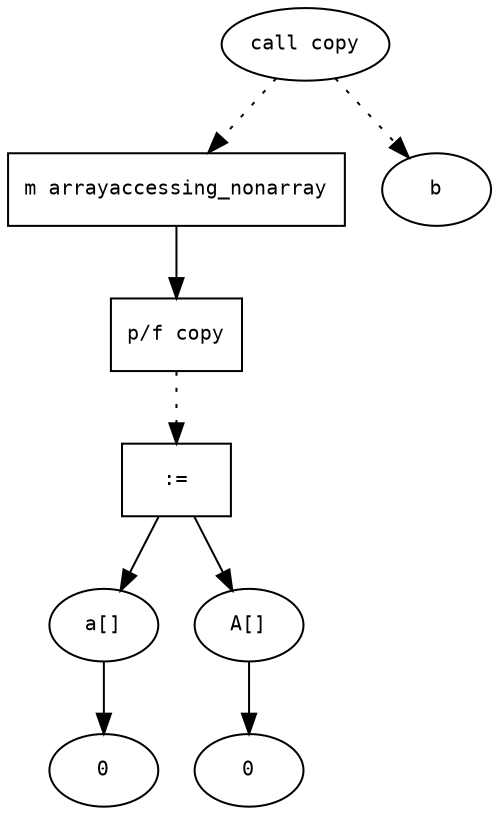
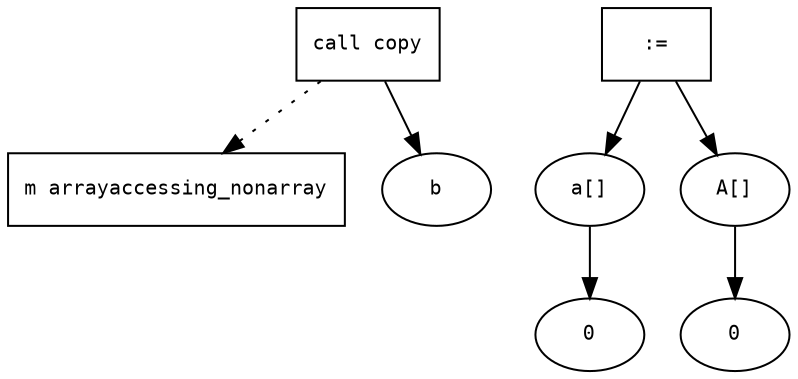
(306, 44) -> (368, 44)
(365, 110) -> (398, 108)
(176, 335) -> none
